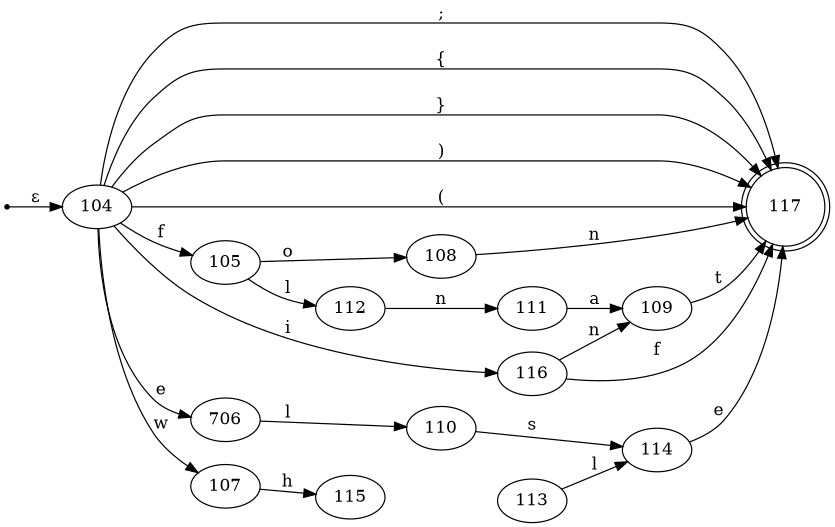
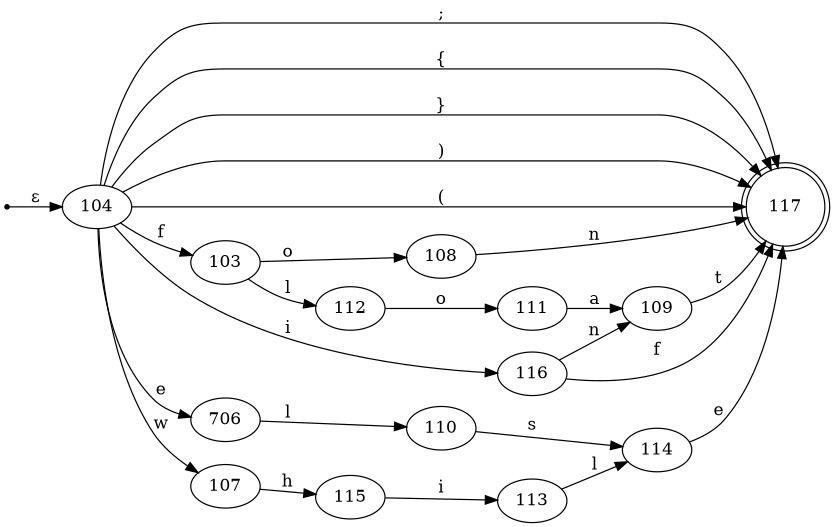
(225, 263) -> (225, 263)
(441, 299) -> (441, 299)
none -> (435, 499)
